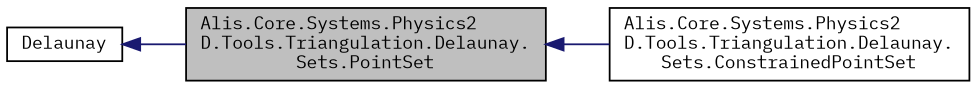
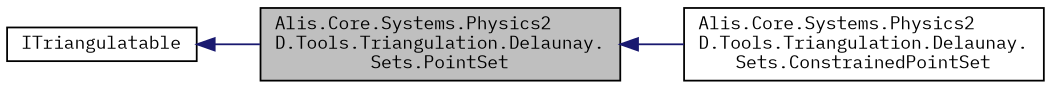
(65, 44) -> (102, 44)
